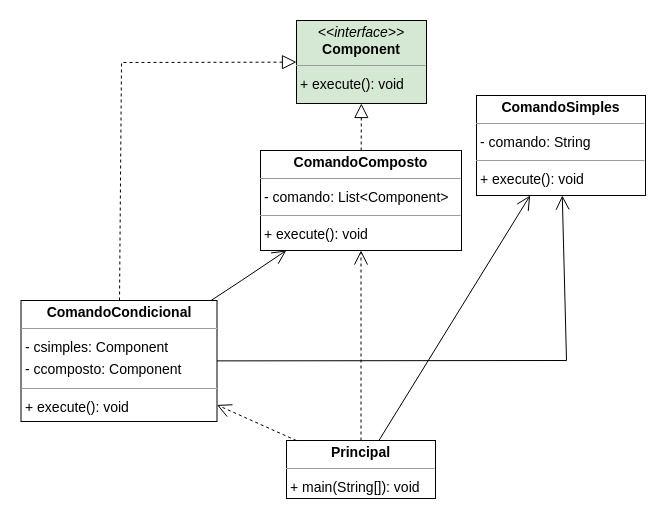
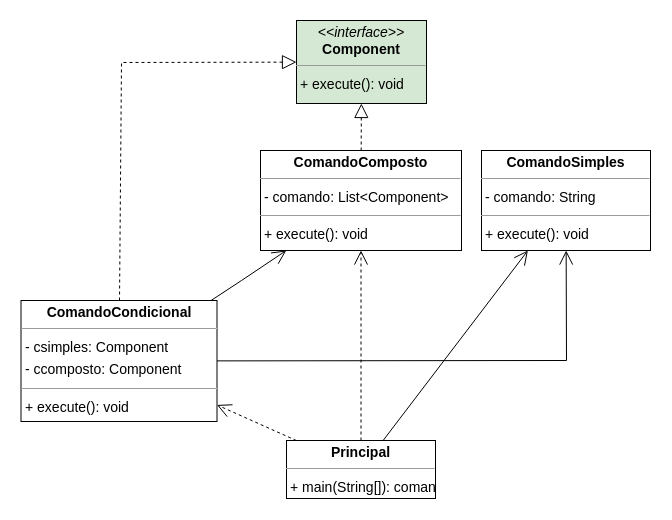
(561, 146) -> (566, 201)
(362, 457) -> (375, 457)
